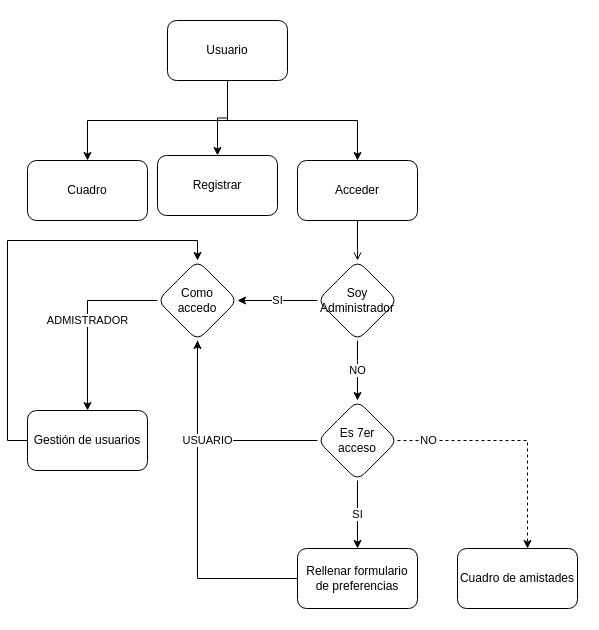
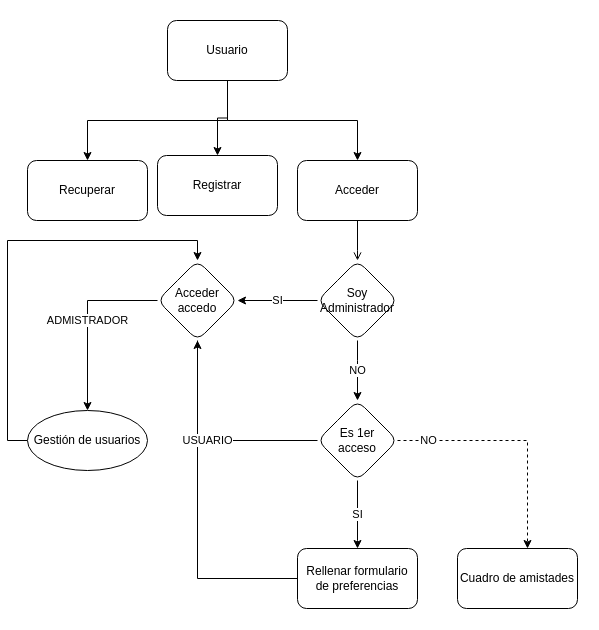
(88, 191) -> (88, 191)
(198, 301) -> (198, 301)
(88, 441) -> (88, 441)
(358, 441) -> (358, 441)
